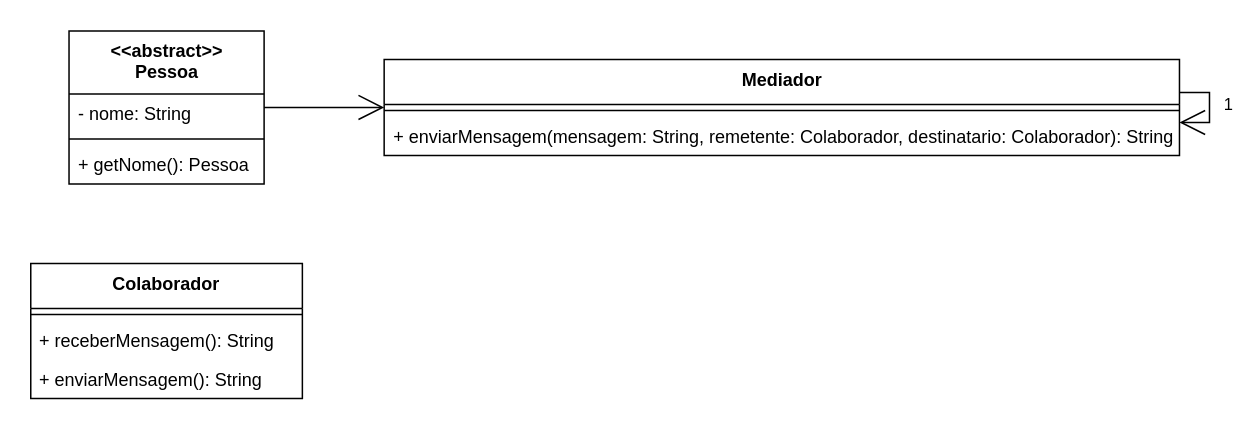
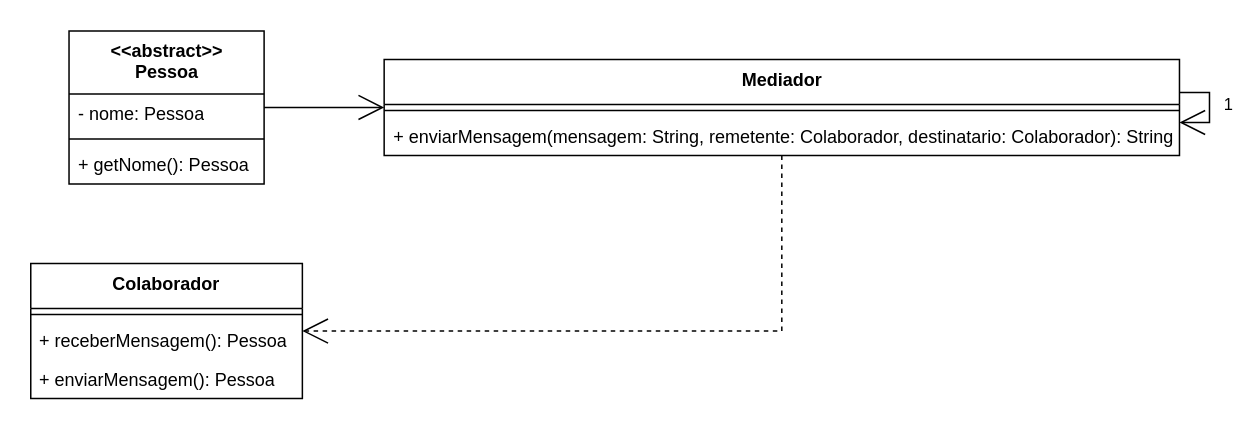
(140, 115) -> (142, 115)
none -> (630, 331)
(166, 342) -> (168, 352)
(159, 381) -> (161, 381)
